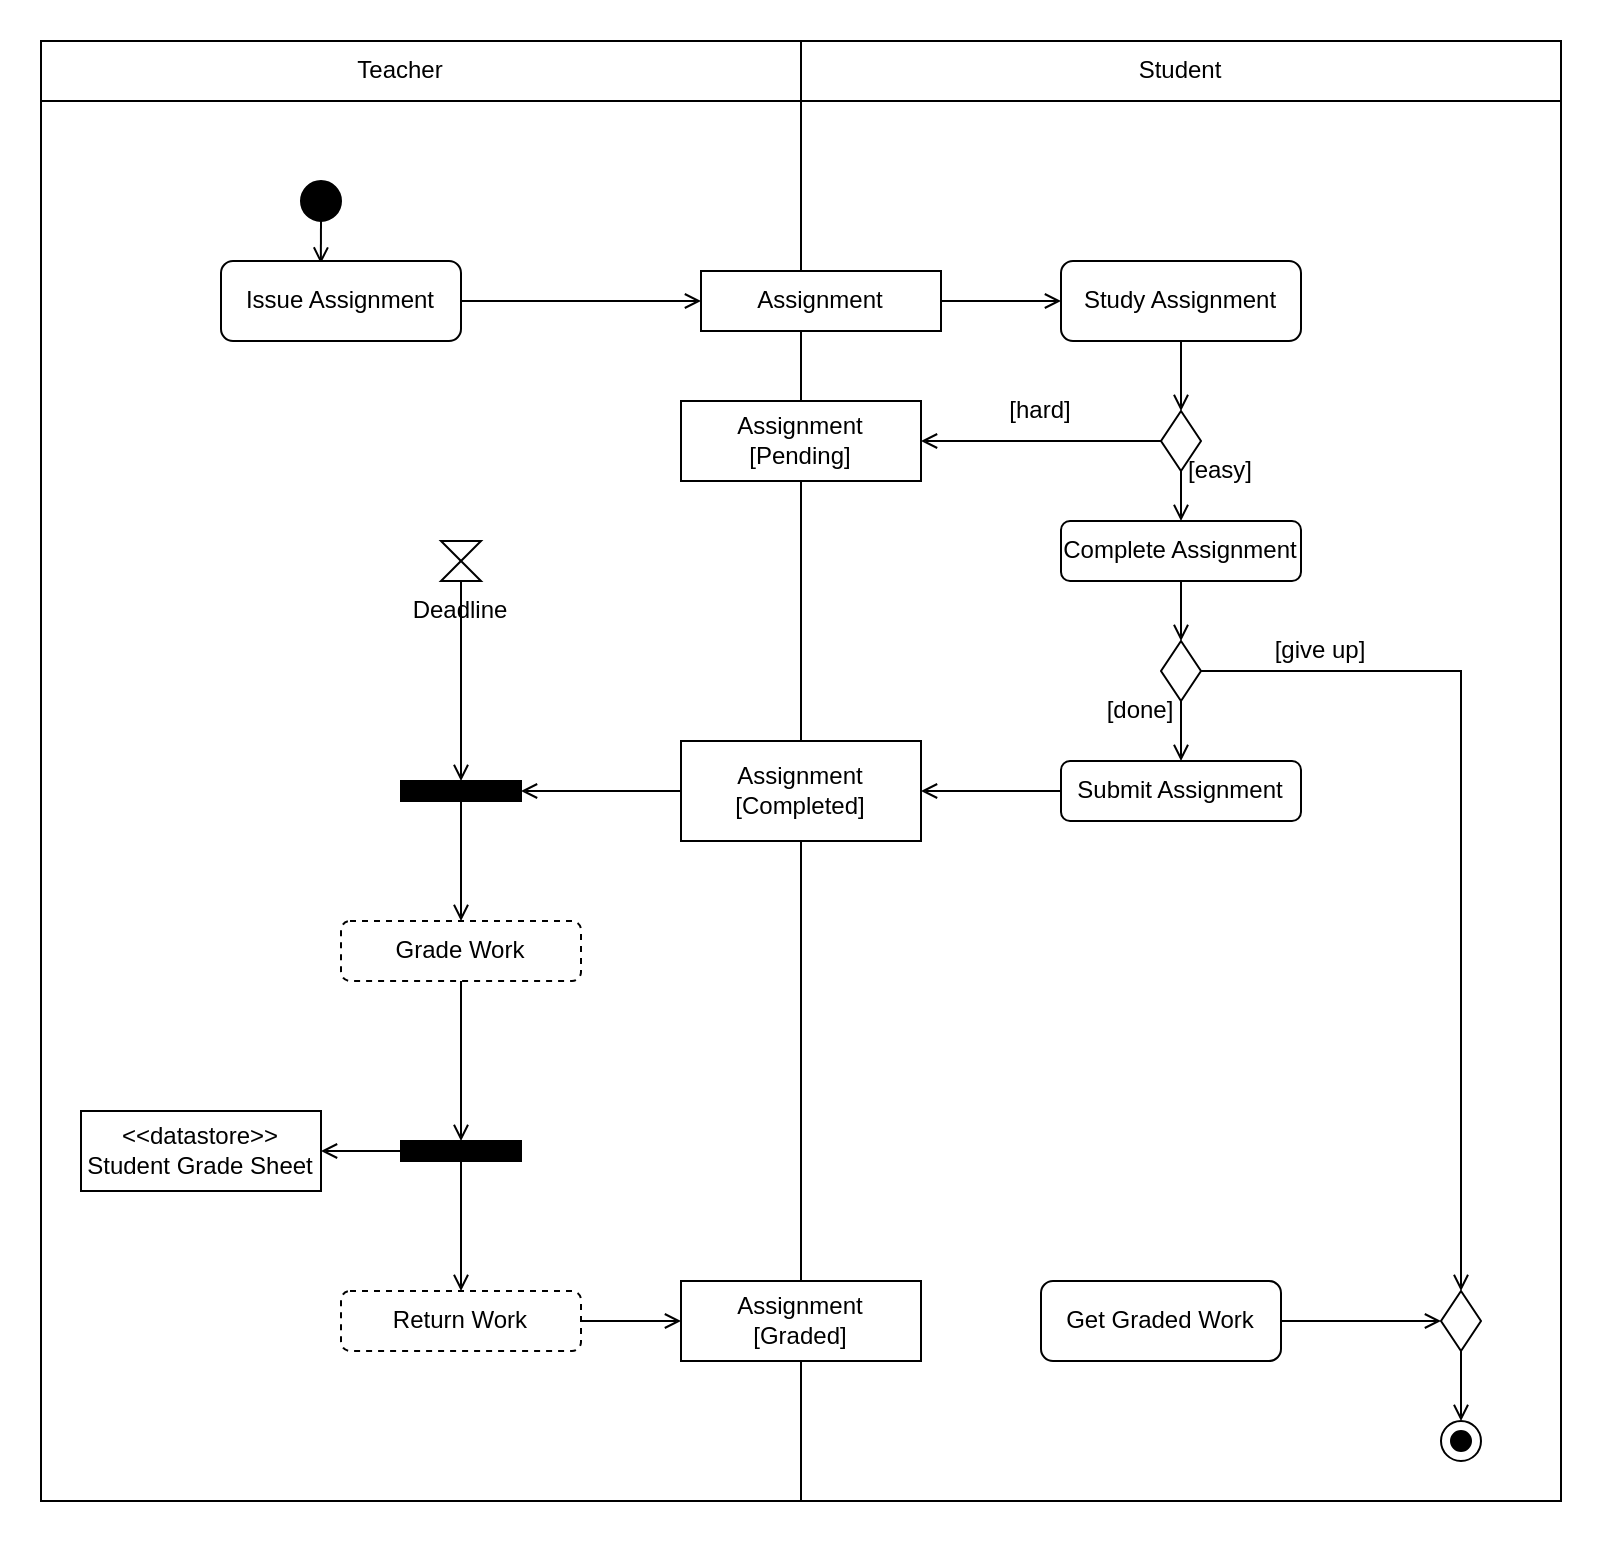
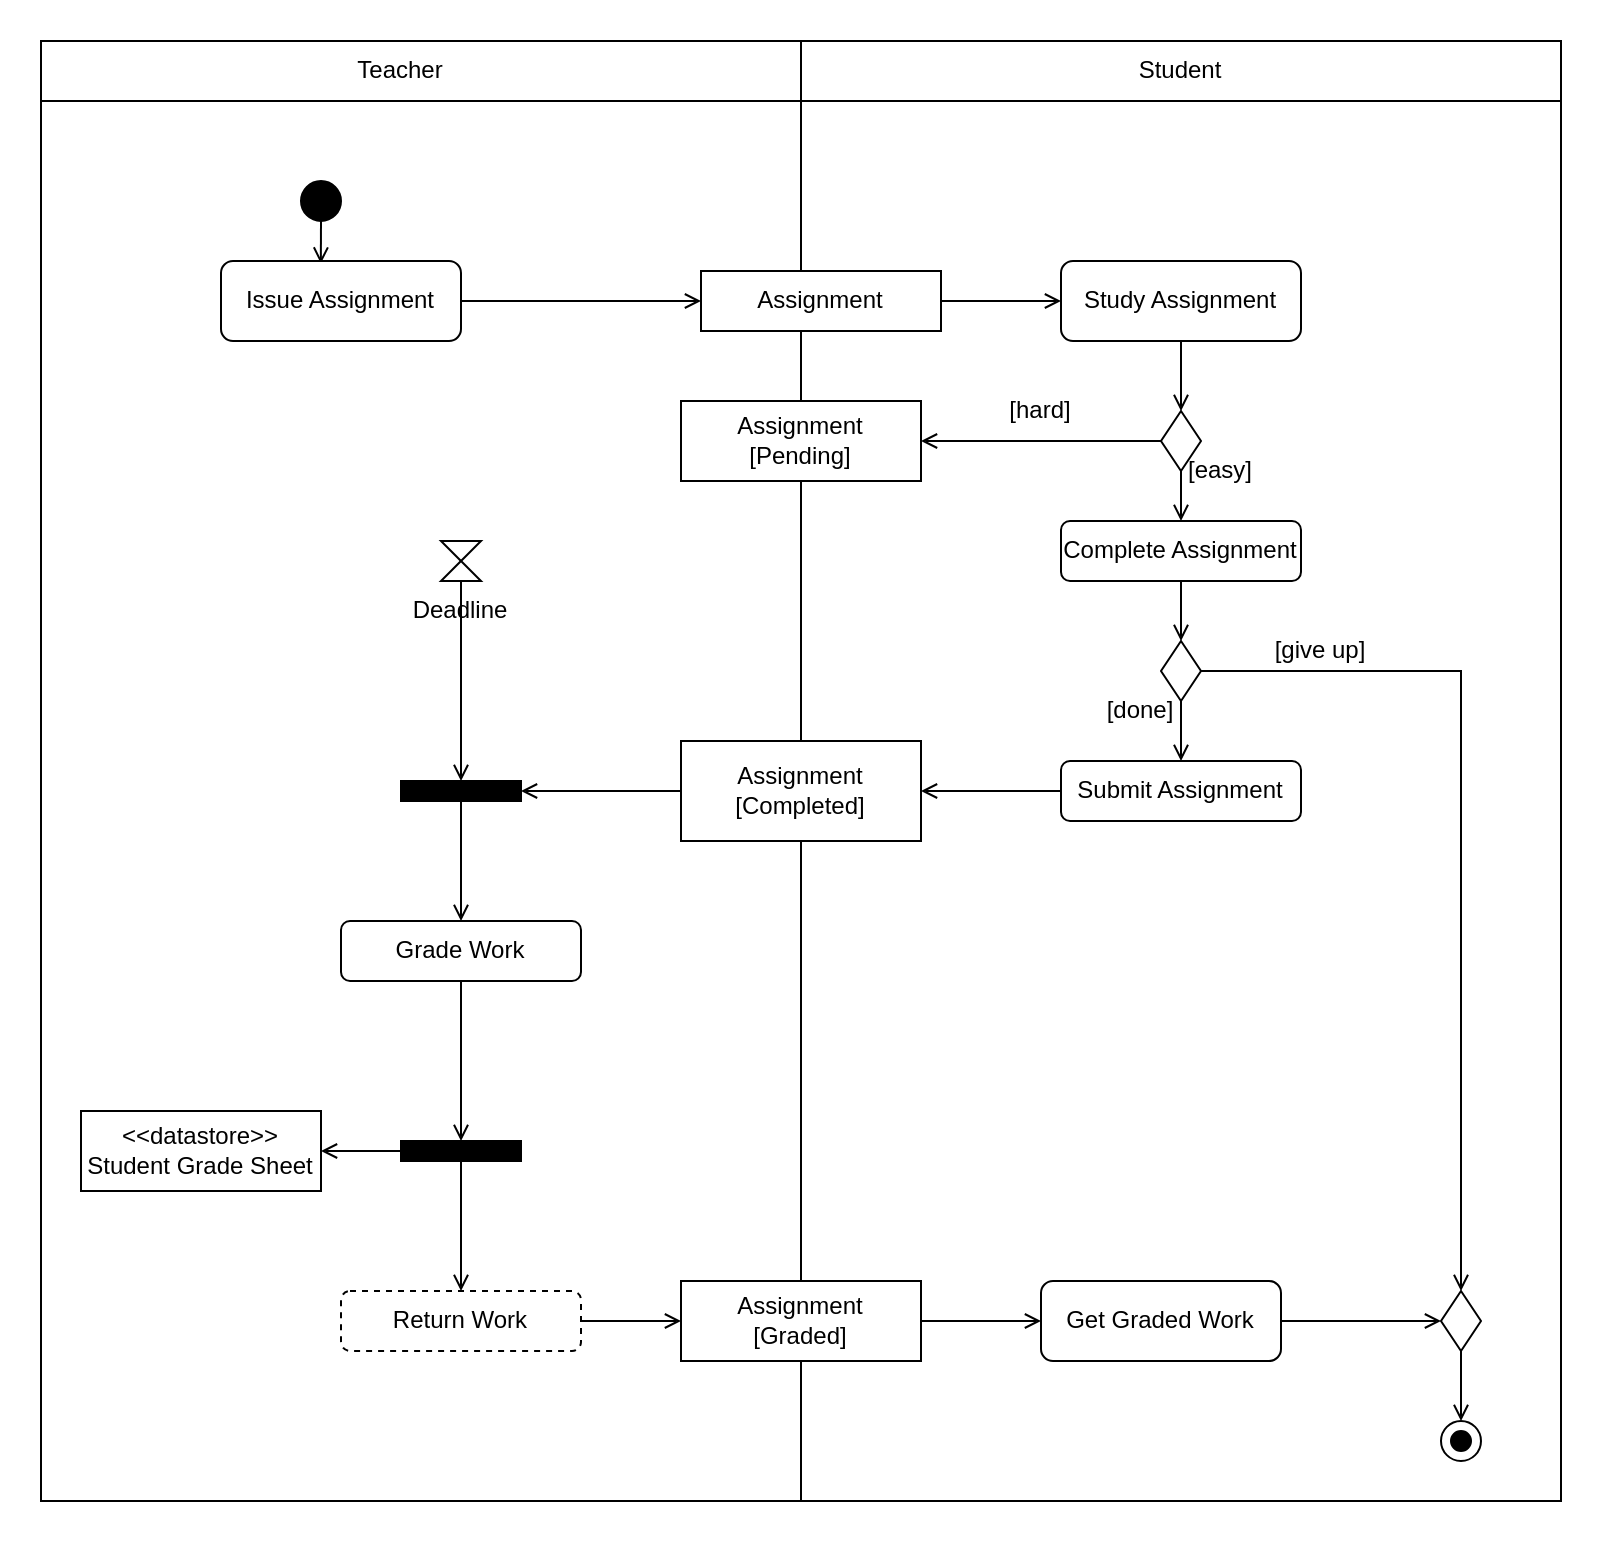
(461, 951) -> (461, 951)
none -> (978, 1321)
